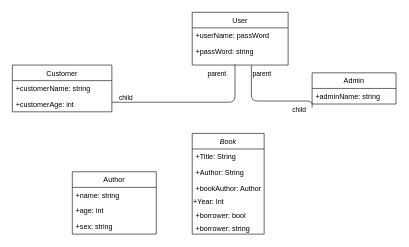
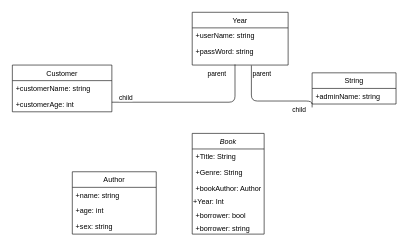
(240, 20) -> (240, 20)
(232, 36) -> (227, 36)
(354, 81) -> (354, 81)
(223, 173) -> (221, 173)
